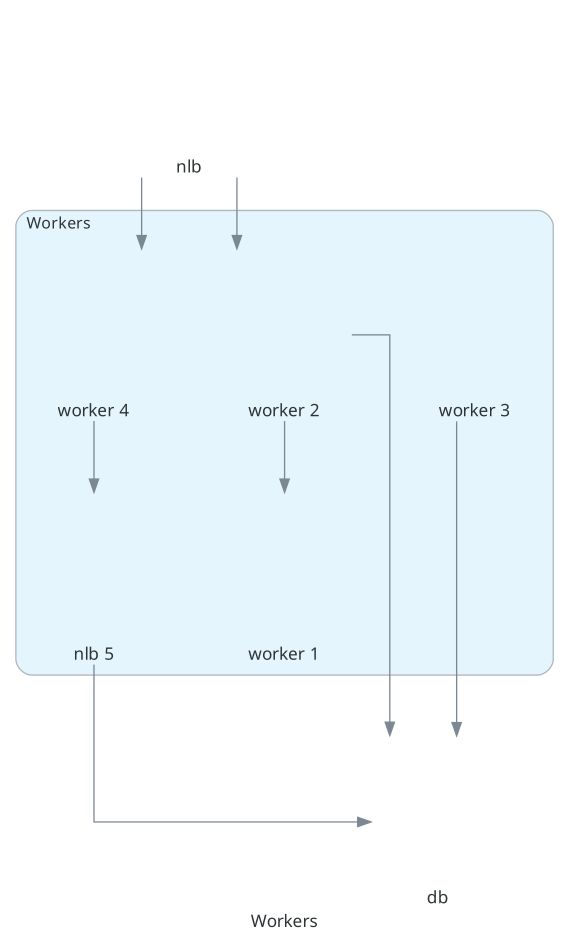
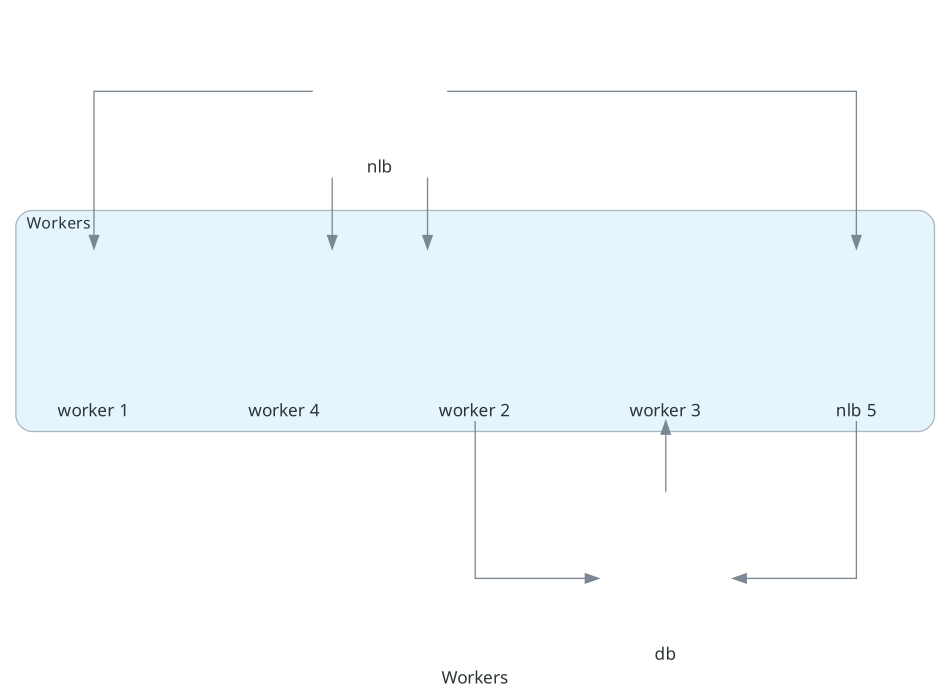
(94, 450) -> (724, 91)
(285, 450) -> (131, 91)
(457, 572) -> (666, 463)
